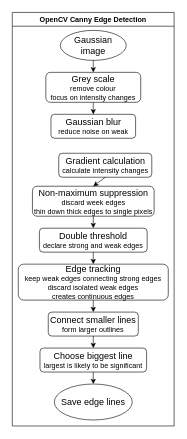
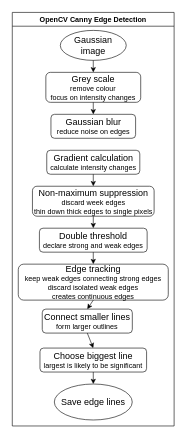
(94, 126) -> (94, 126)
(105, 165) -> (93, 162)
(93, 324) -> (87, 321)
